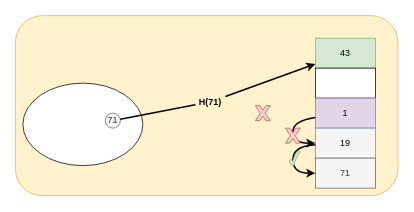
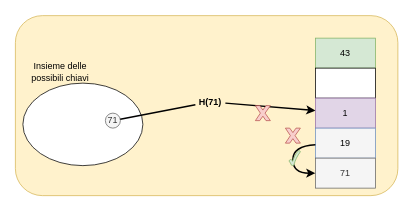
none -> (60, 72)
(267, 81) -> (266, 106)
(294, 127) -> none
